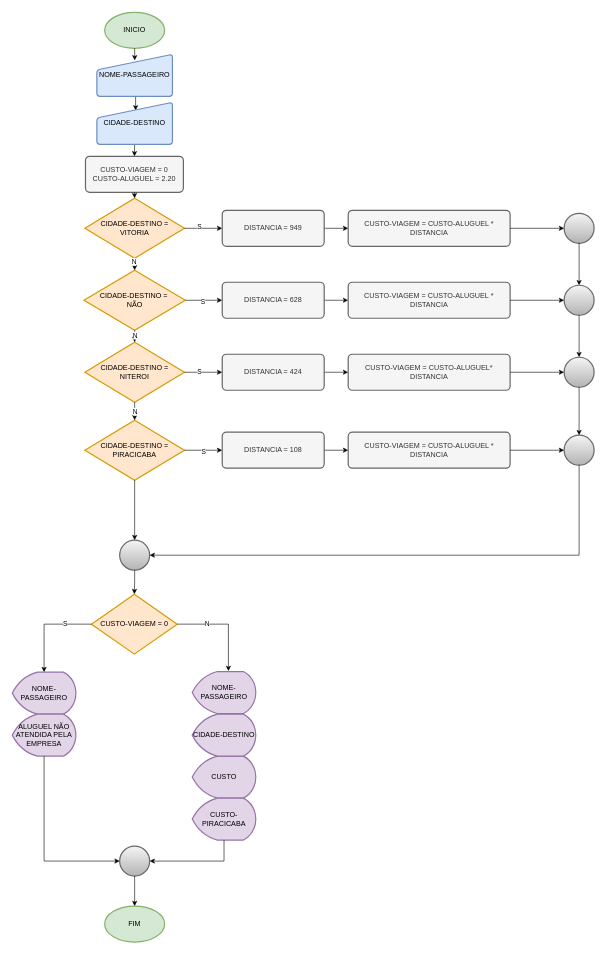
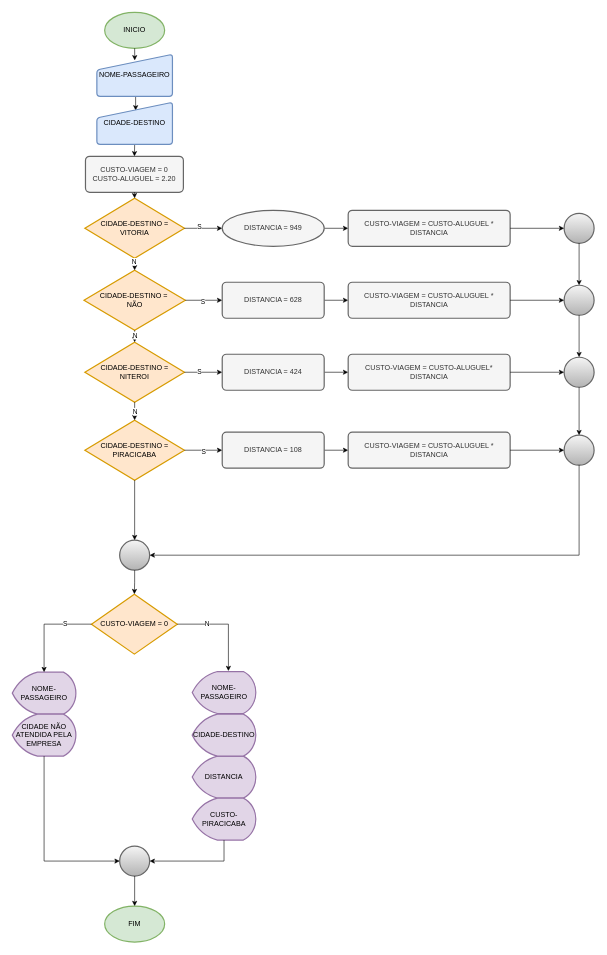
(273, 228) -> (273, 228)
(44, 735) -> (44, 735)
(224, 777) -> (224, 777)
